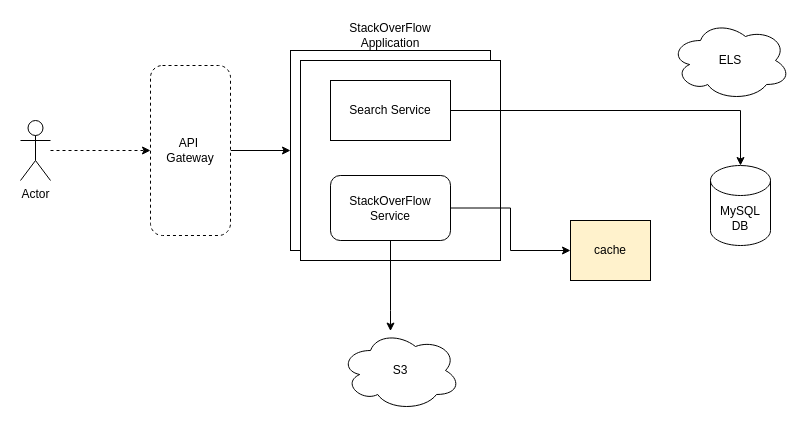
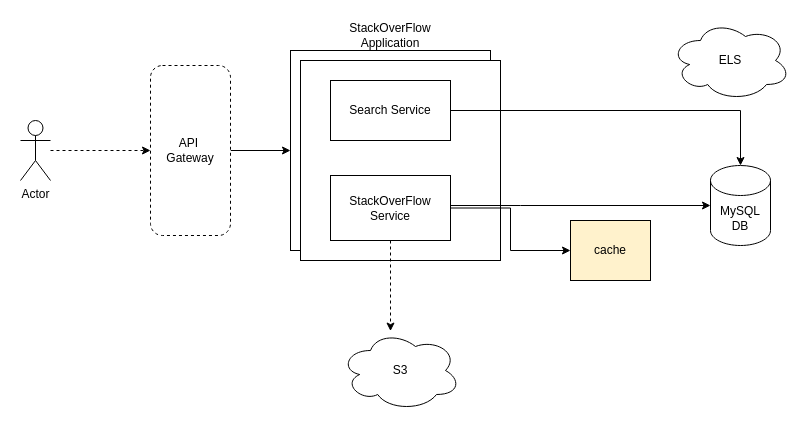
none -> (577, 206)
(391, 208) -> (391, 208)
(391, 283) -> (391, 283)
